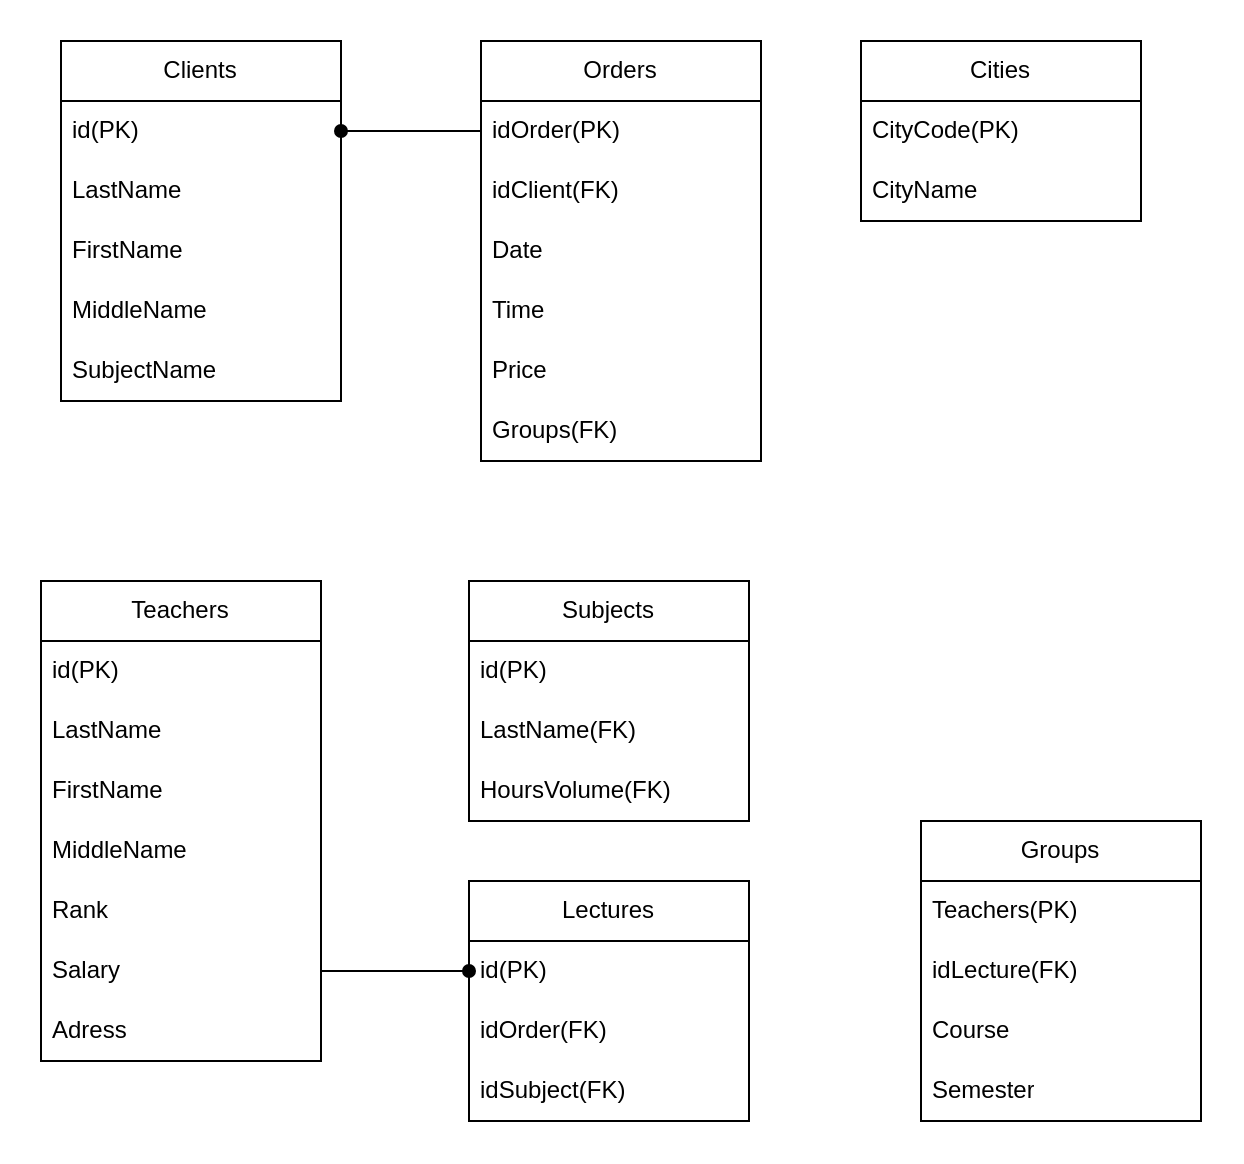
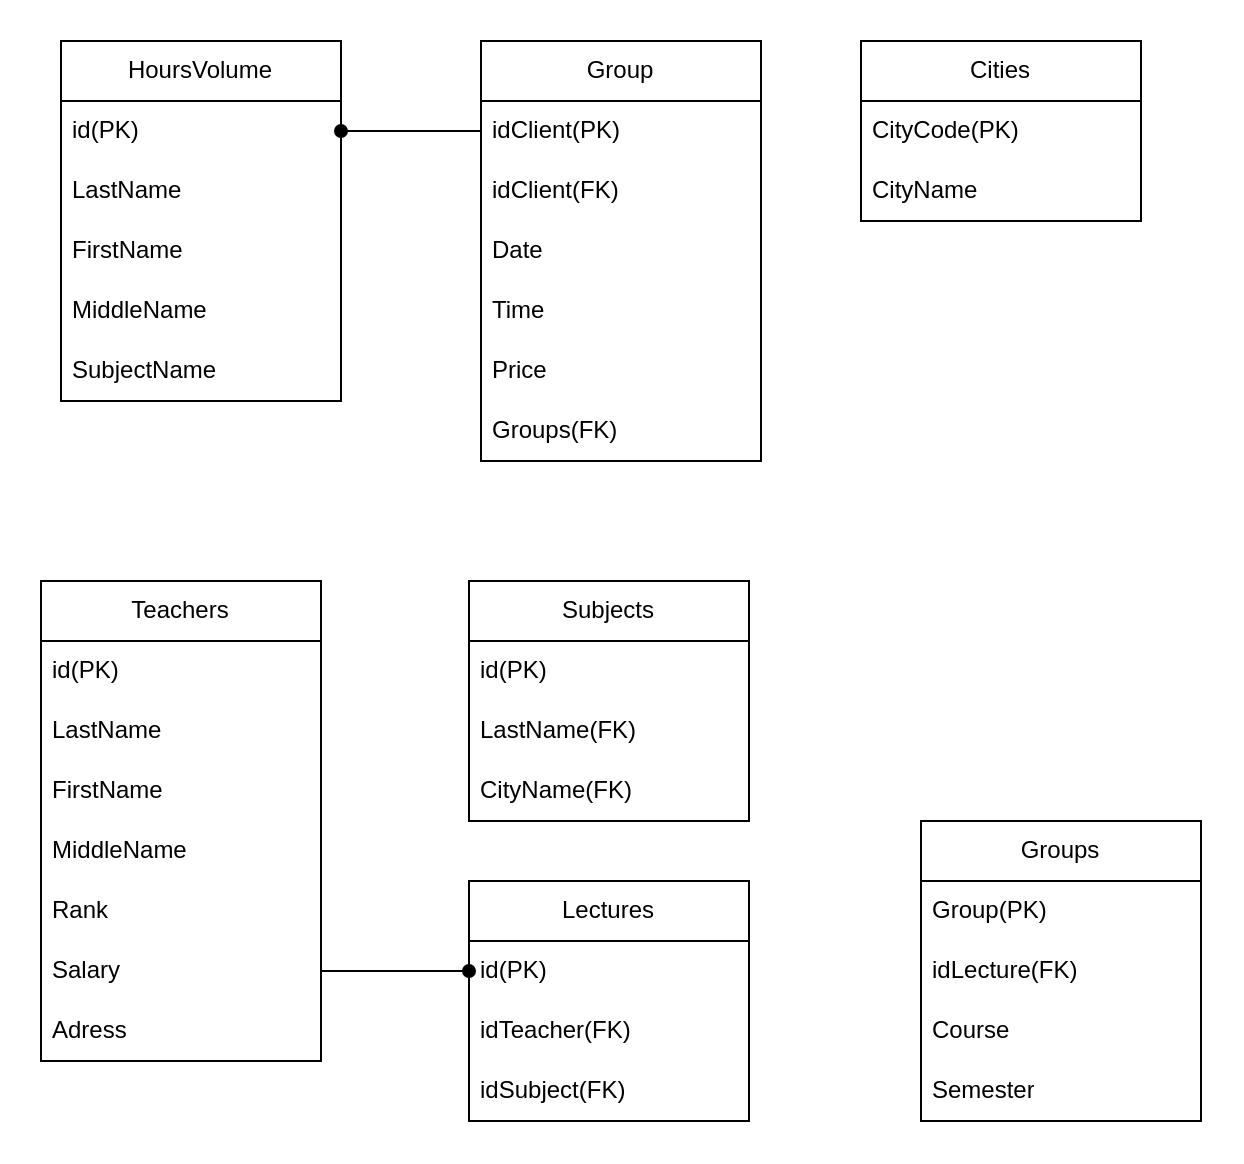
(201, 71) -> (201, 71)
(621, 71) -> (621, 71)
(564, 131) -> (564, 131)
(579, 791) -> (559, 791)
(1014, 911) -> (993, 911)
(552, 1031) -> (565, 1031)
